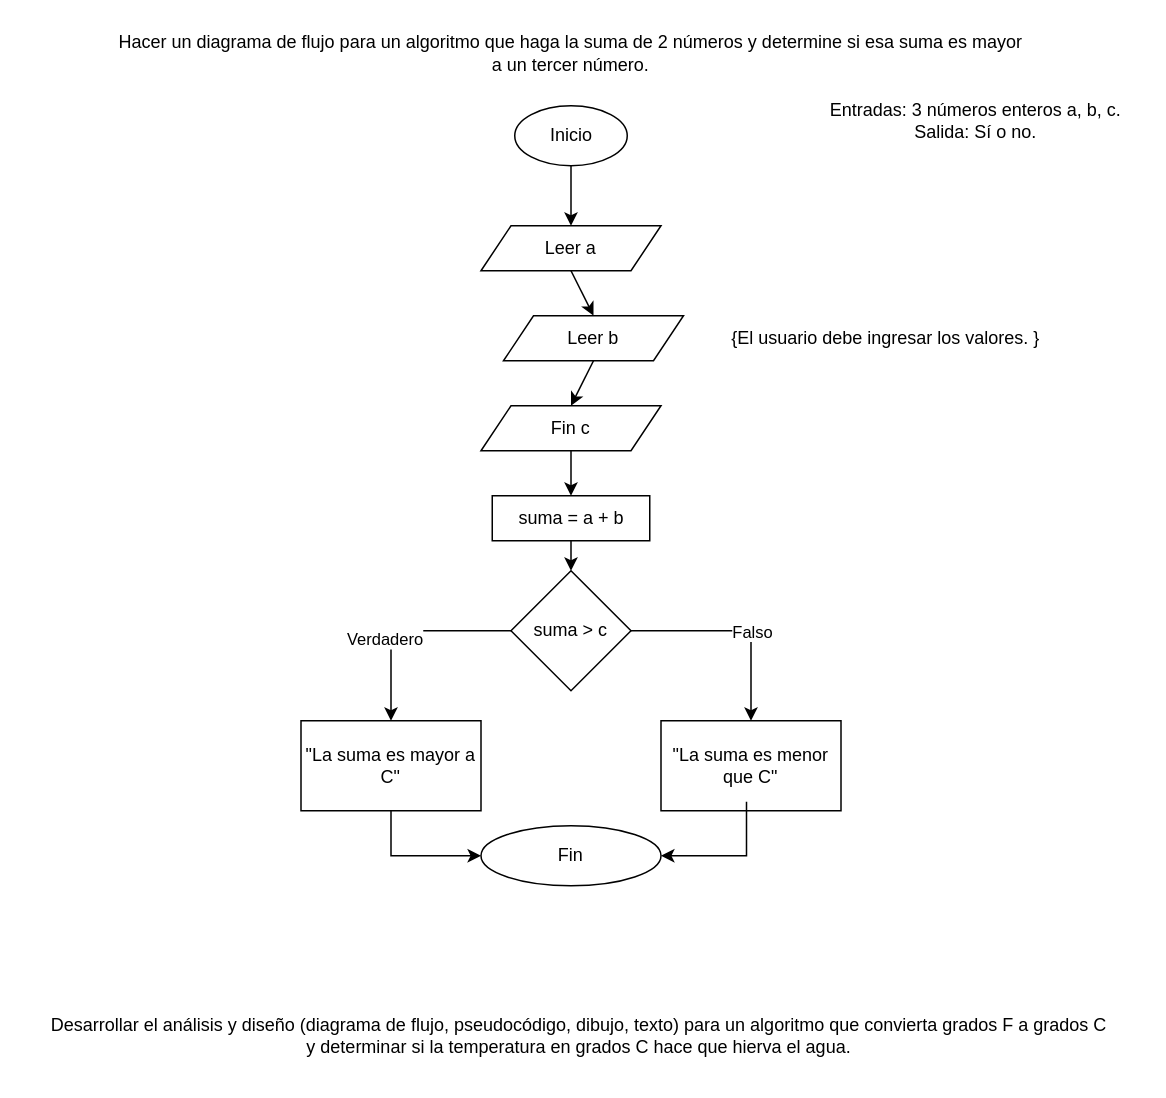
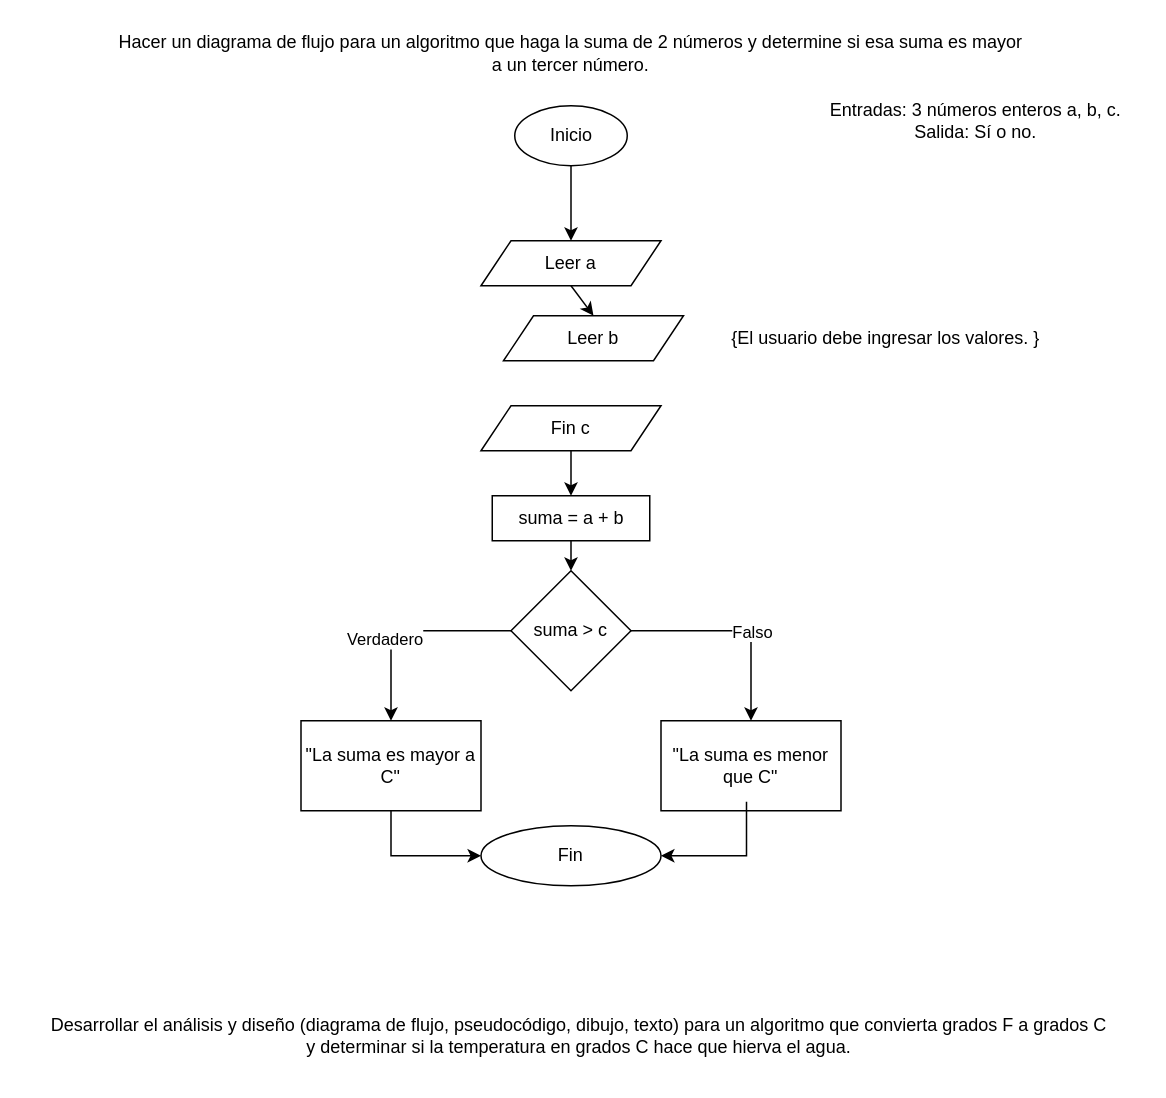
(571, 248) -> (571, 263)
(584, 379) -> none
